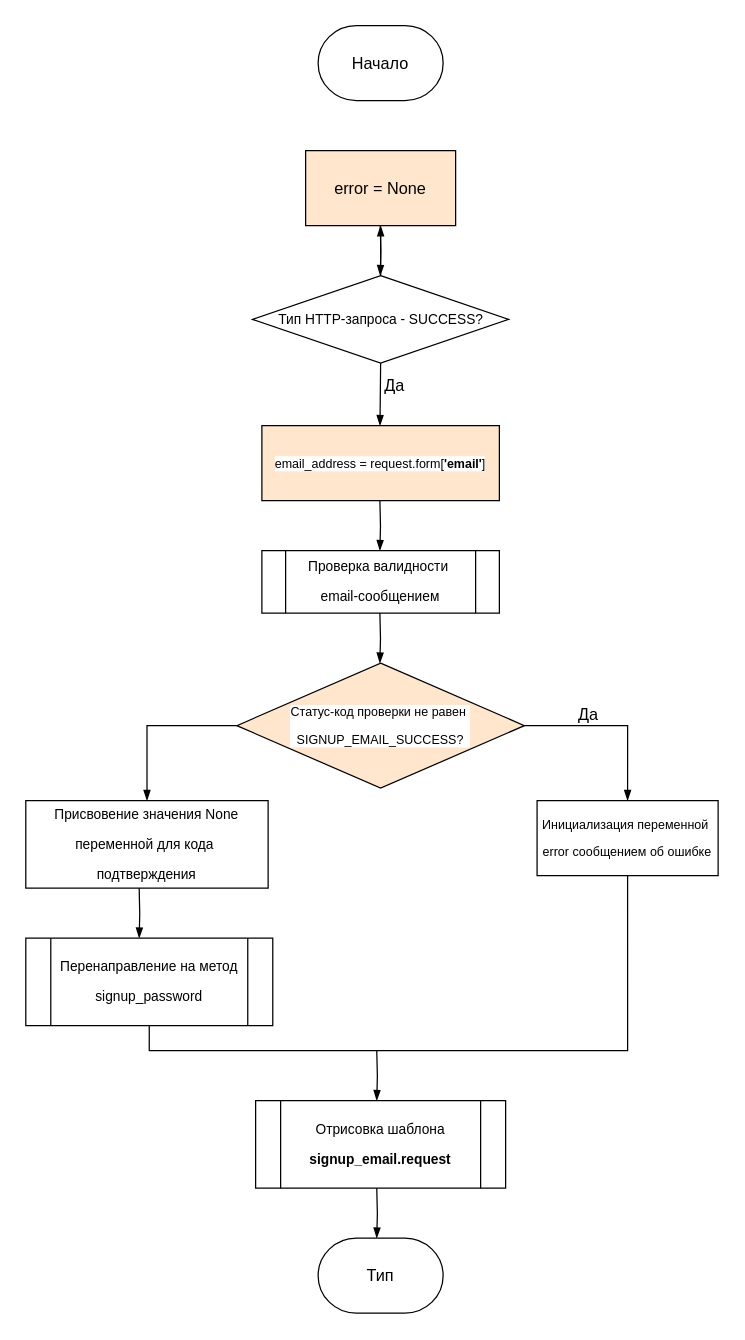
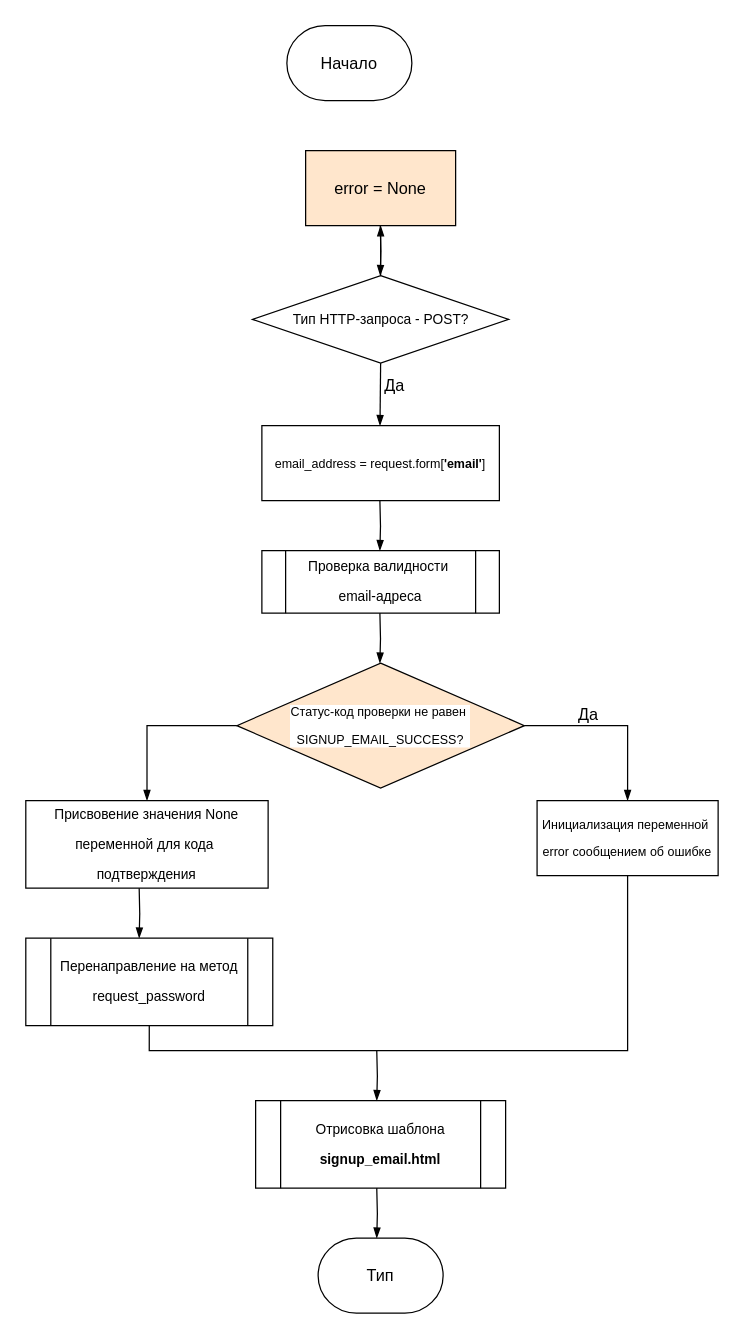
(381, 63) -> (349, 63)
(381, 319) -> (381, 319)
(381, 463) -> (381, 463)
(381, 582) -> (381, 582)
(149, 982) -> (149, 982)
(381, 1144) -> (381, 1144)
